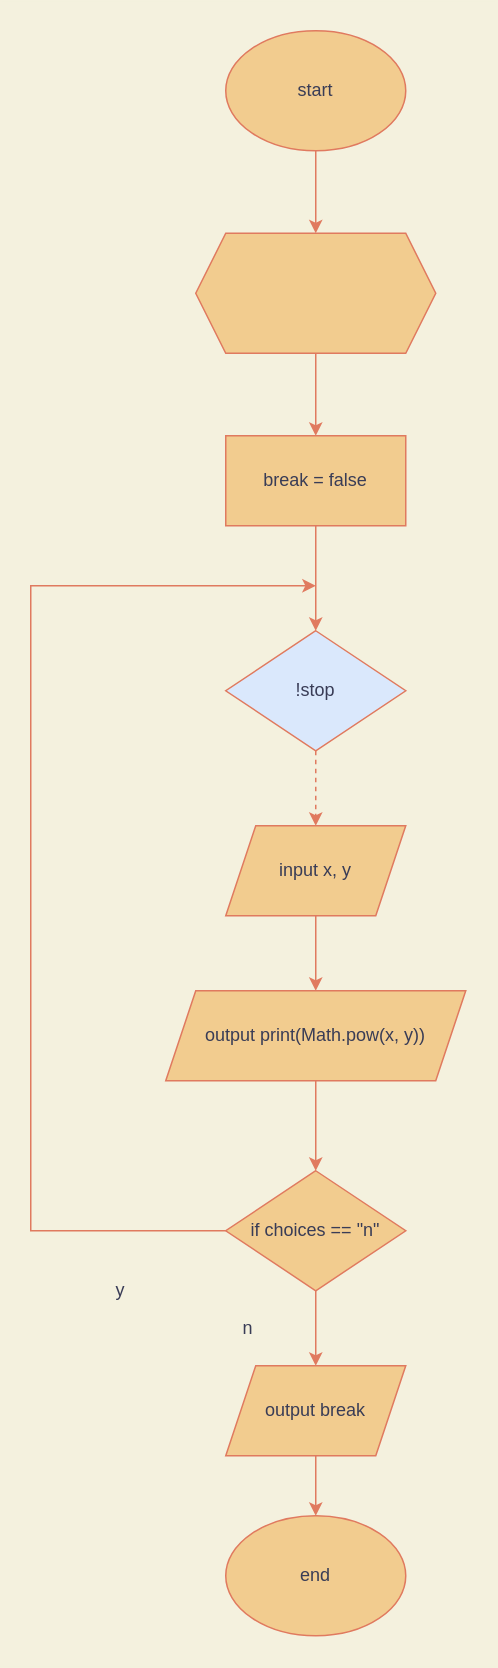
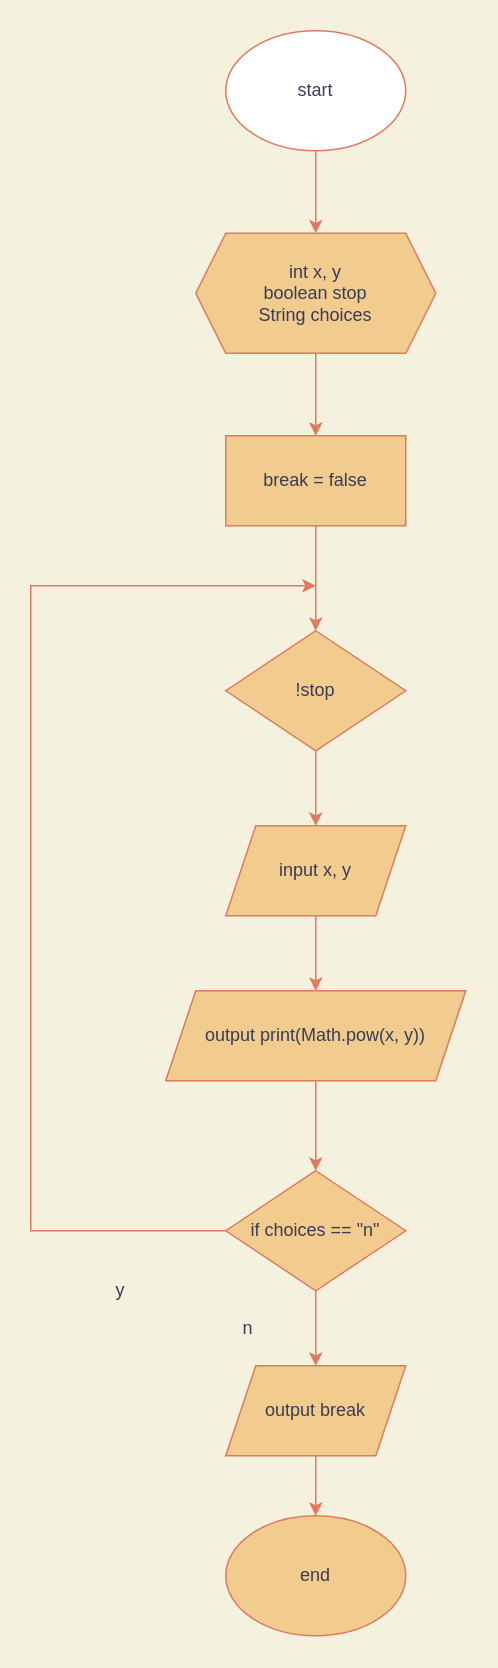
(316, 91) -> (316, 91)
none -> (316, 293)
(316, 691) -> (316, 691)
(316, 783) -> (316, 783)
